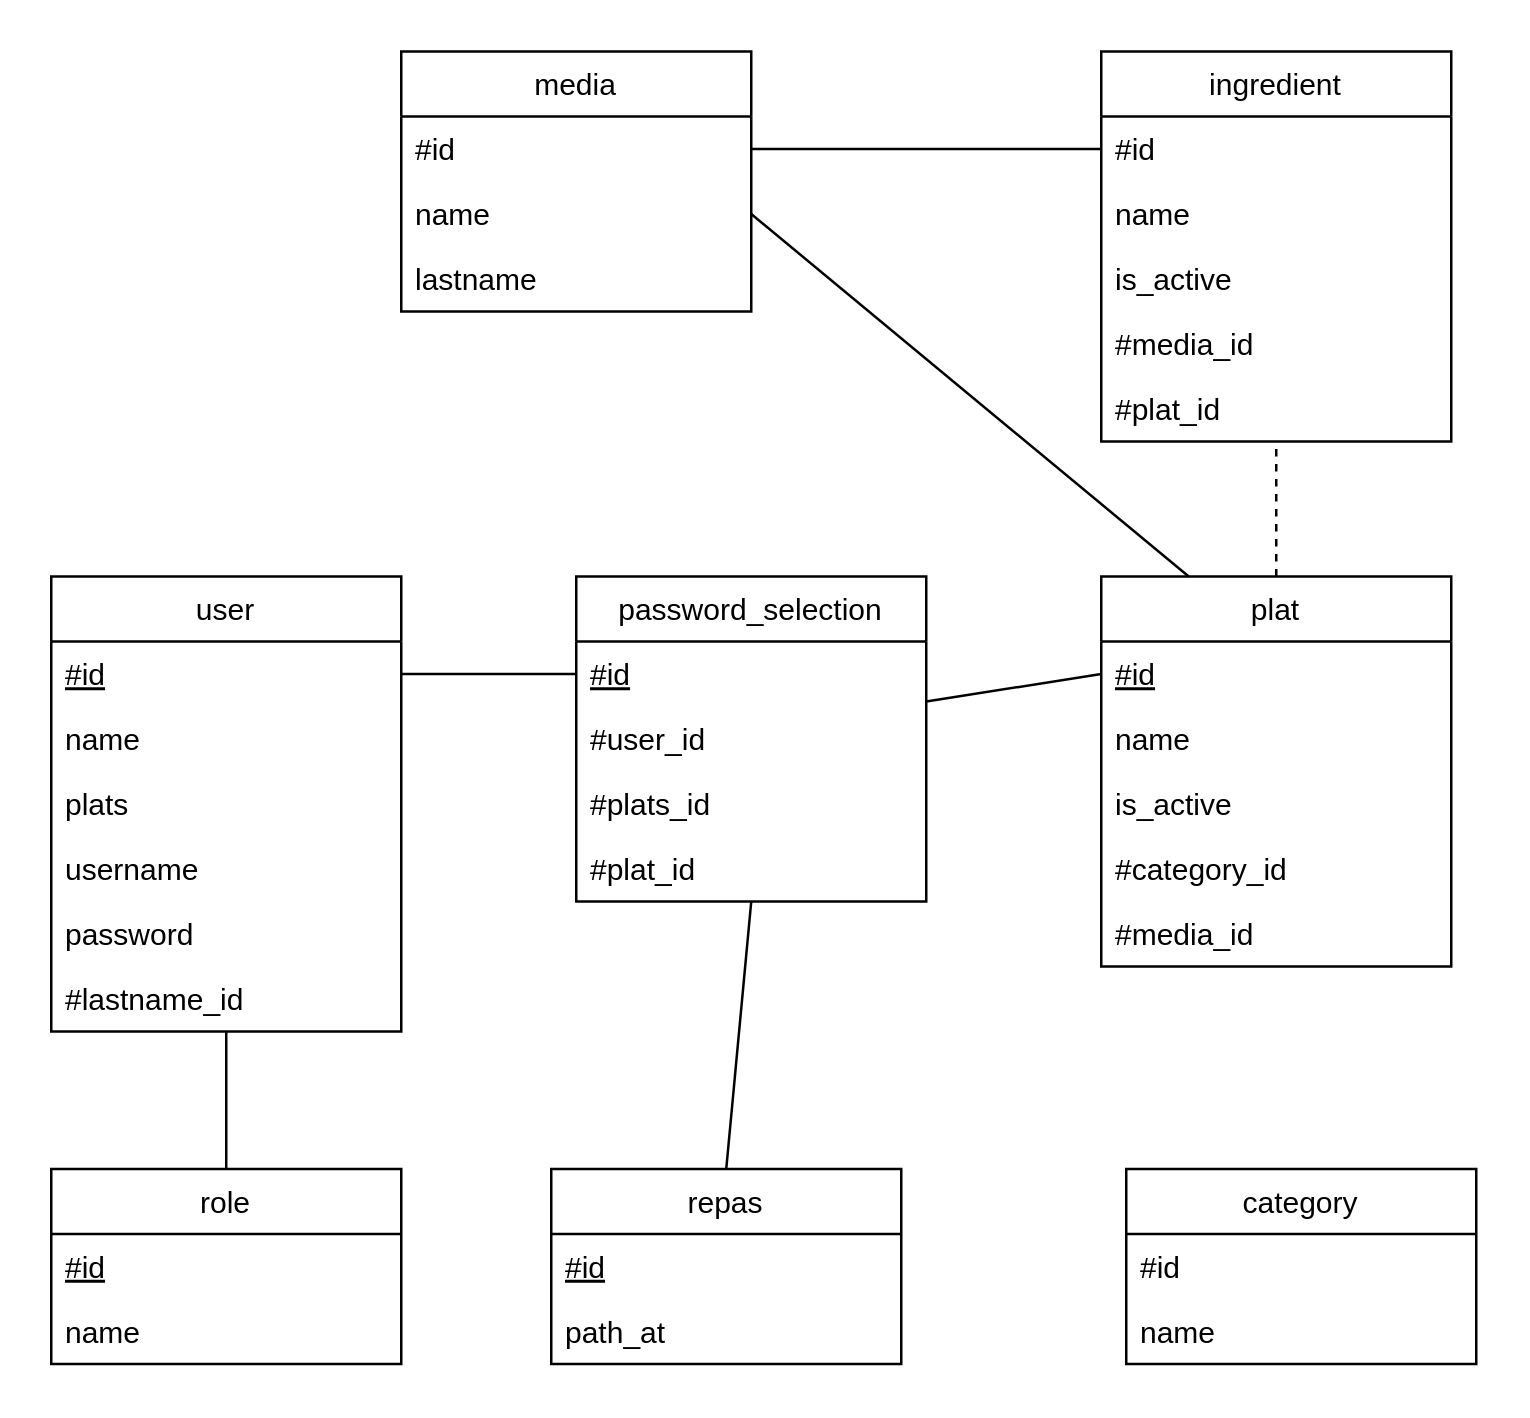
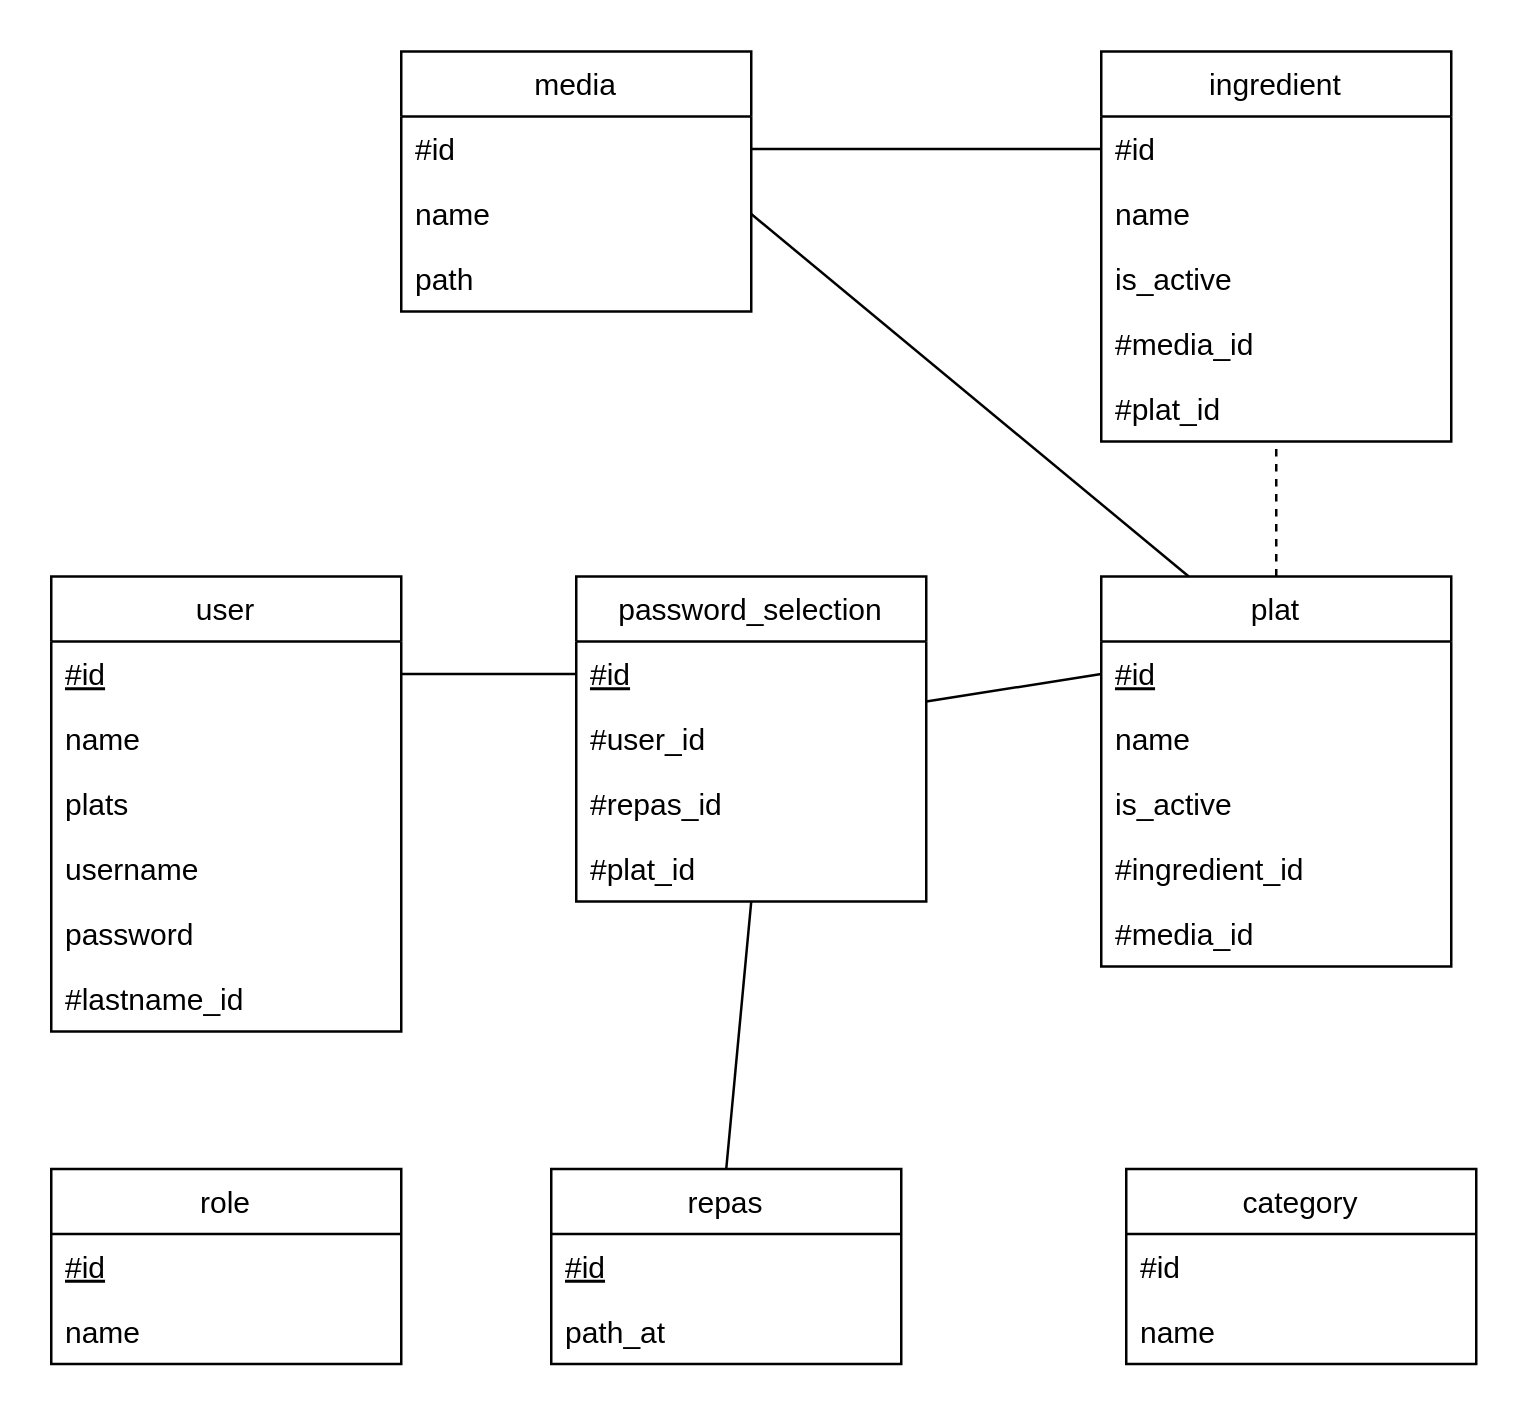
(478, 280) -> (449, 280)
(658, 805) -> (662, 805)
(1212, 870) -> (1221, 870)
(226, 1097) -> none
